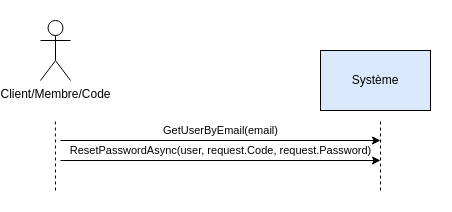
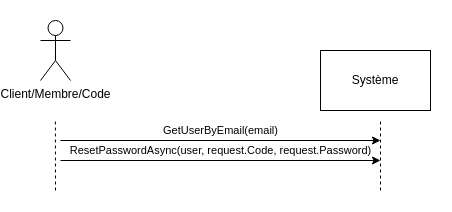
(376, 81) -> (376, 81)
